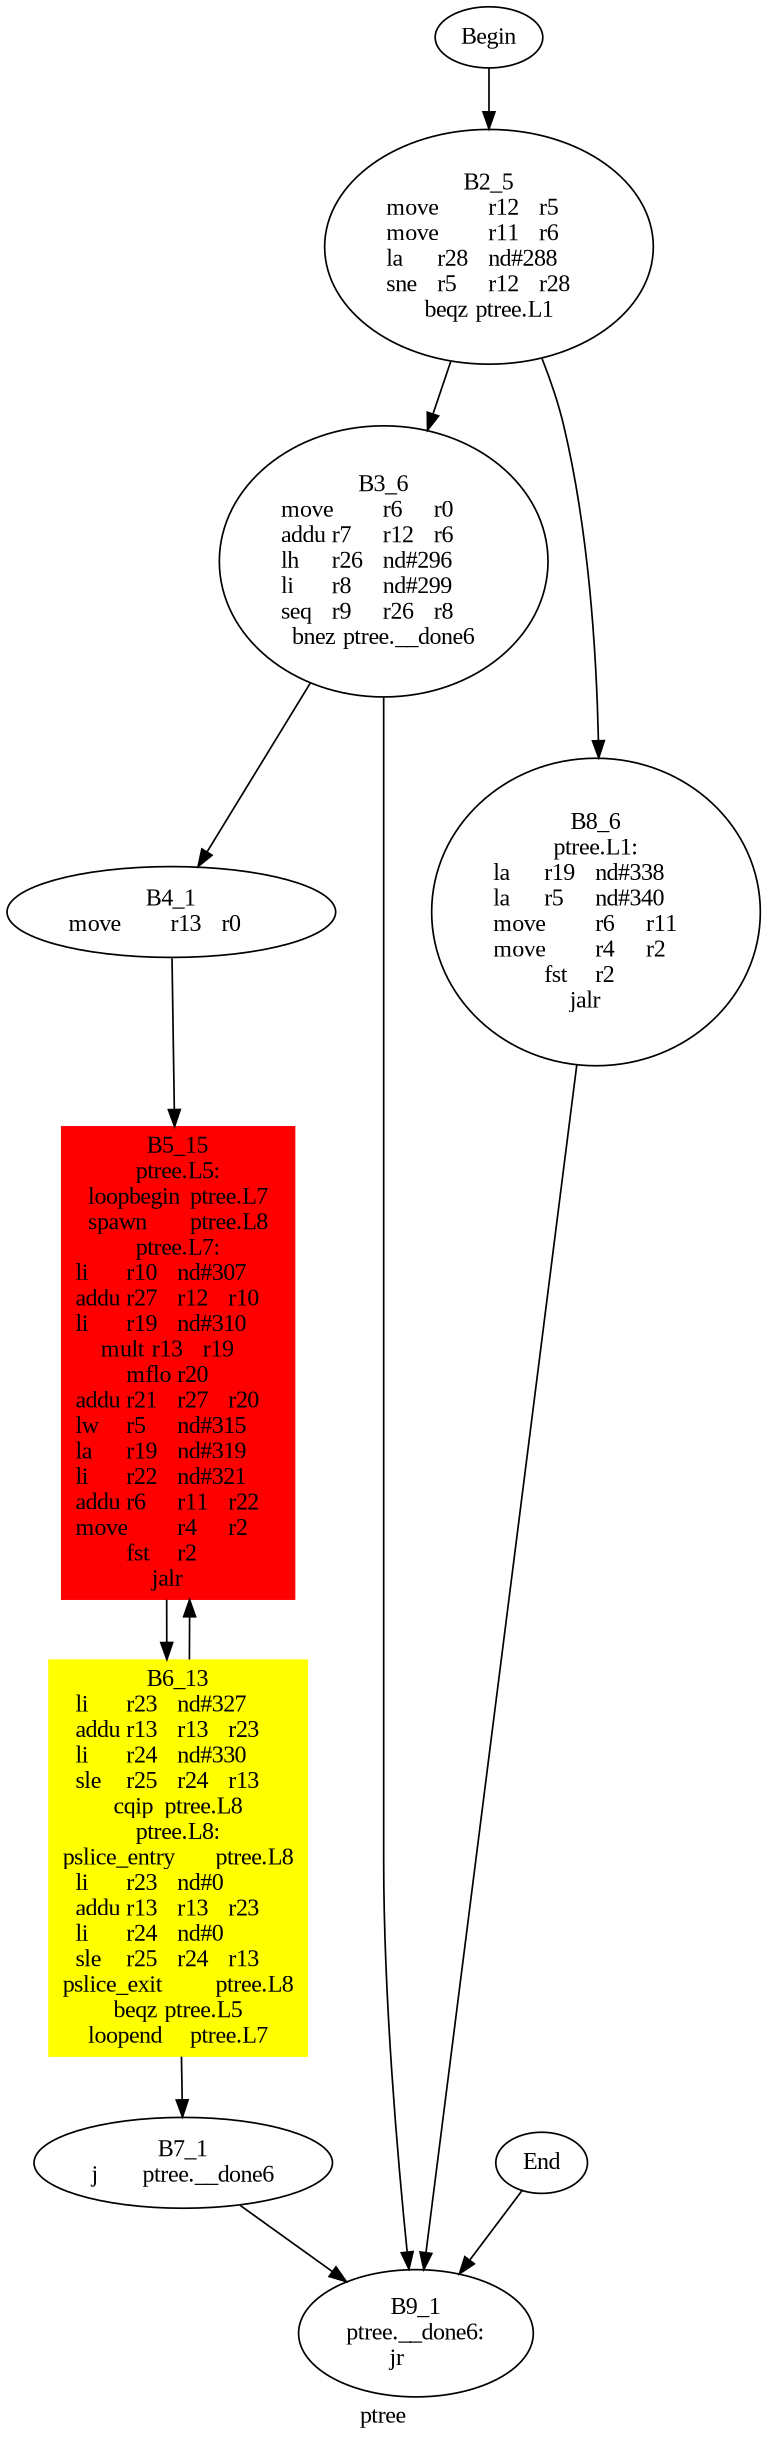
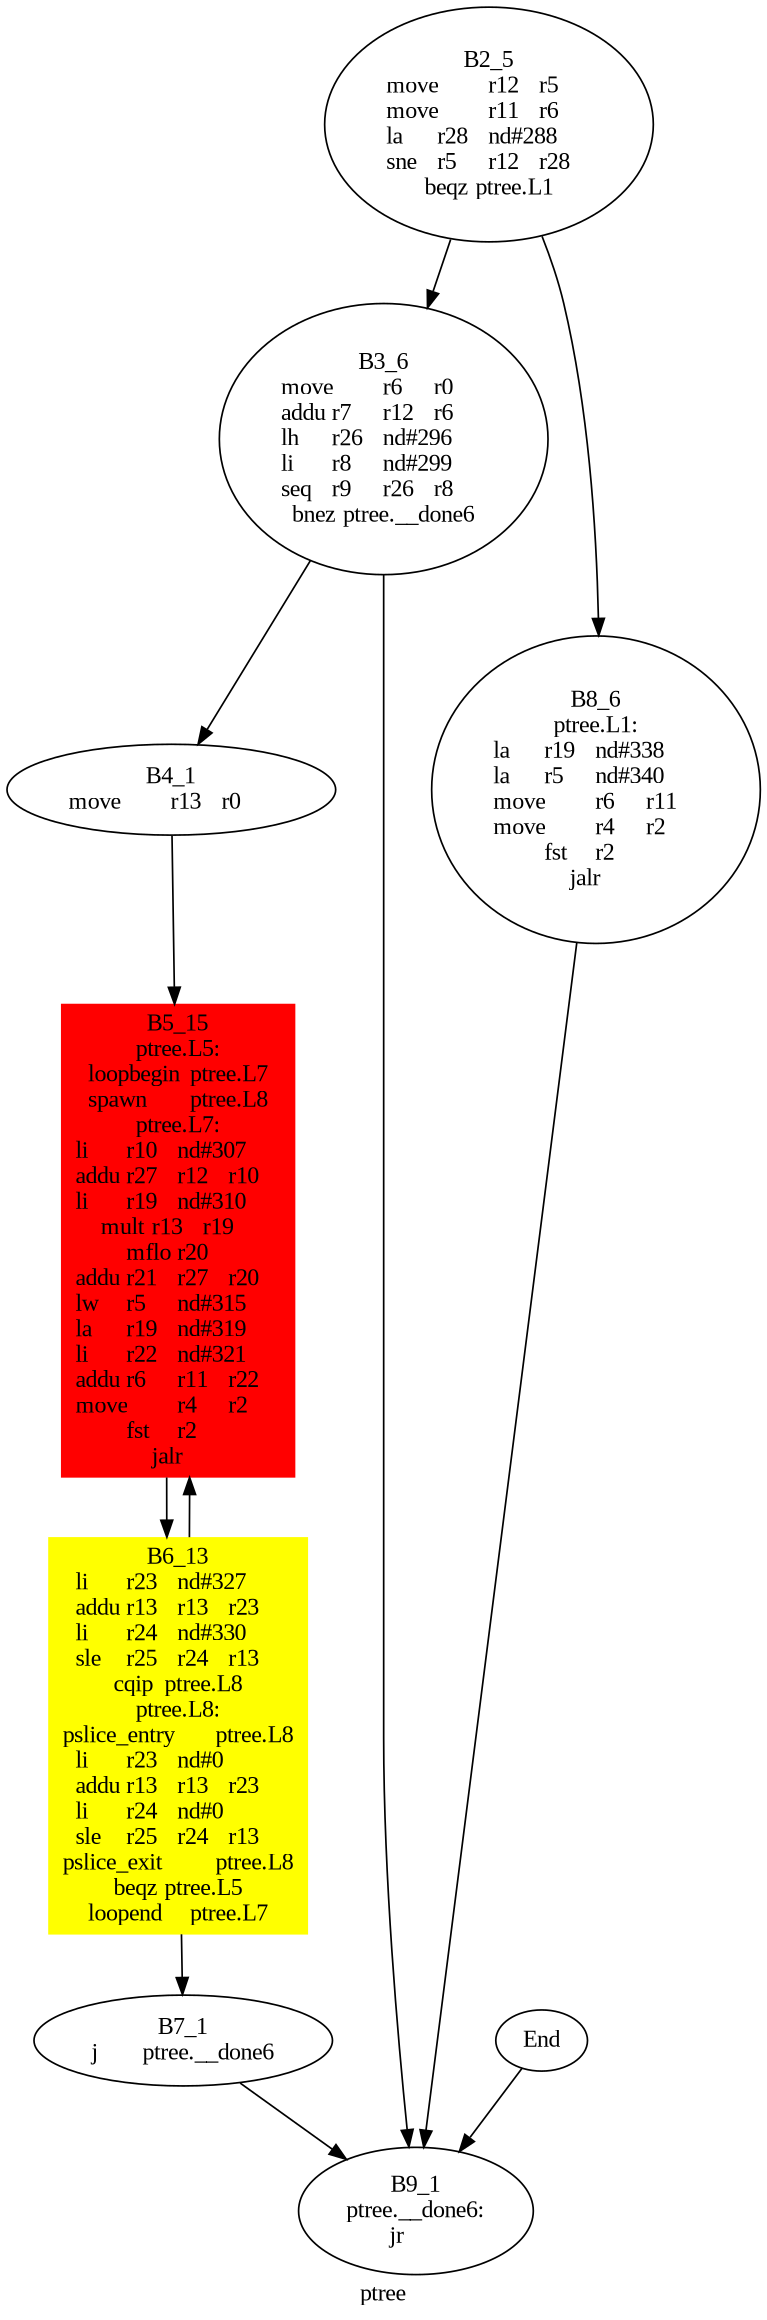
(489, 37) -> none
